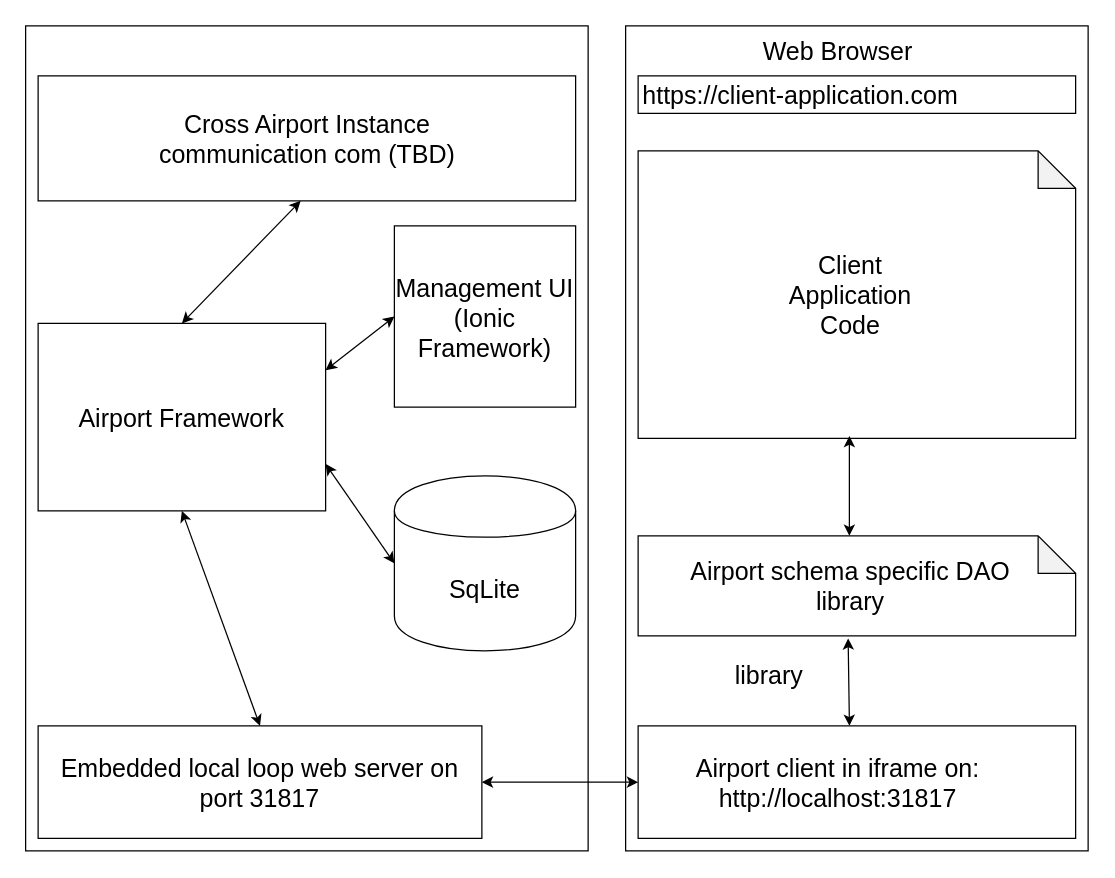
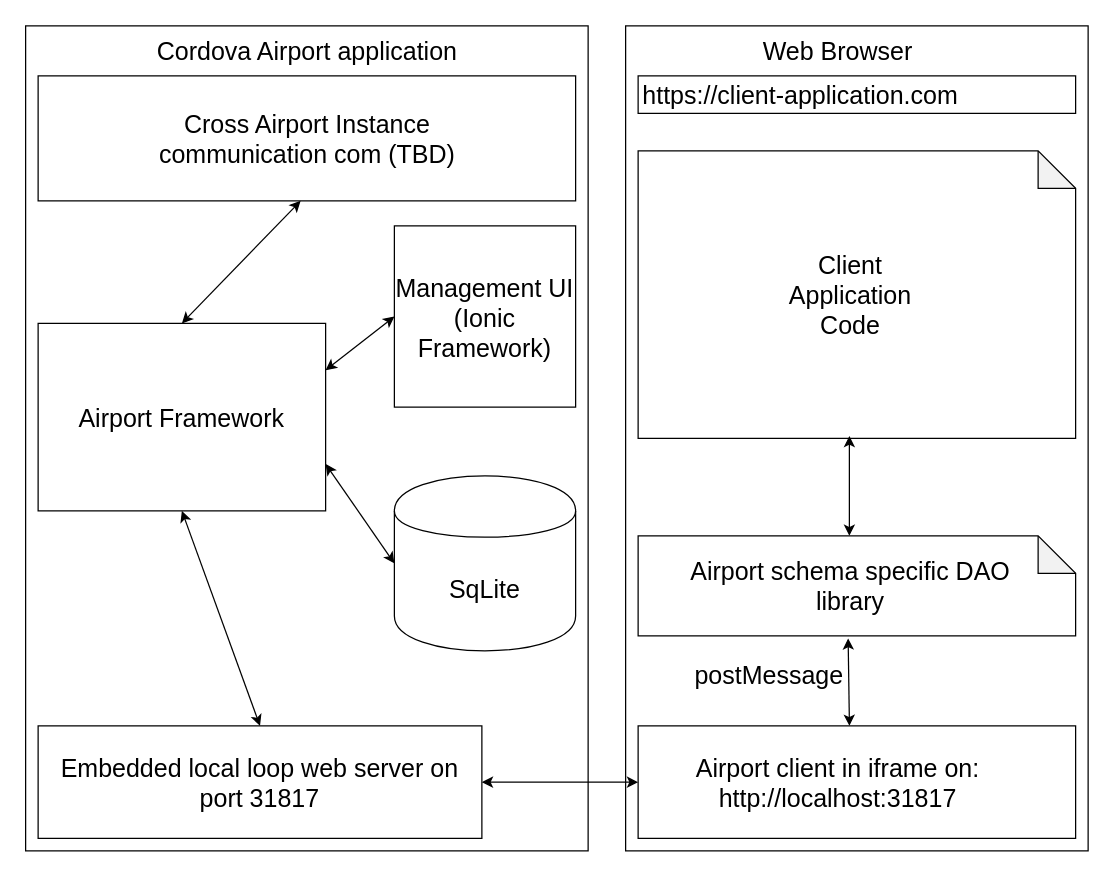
none -> (307, 51)
(769, 674) -> (769, 674)
